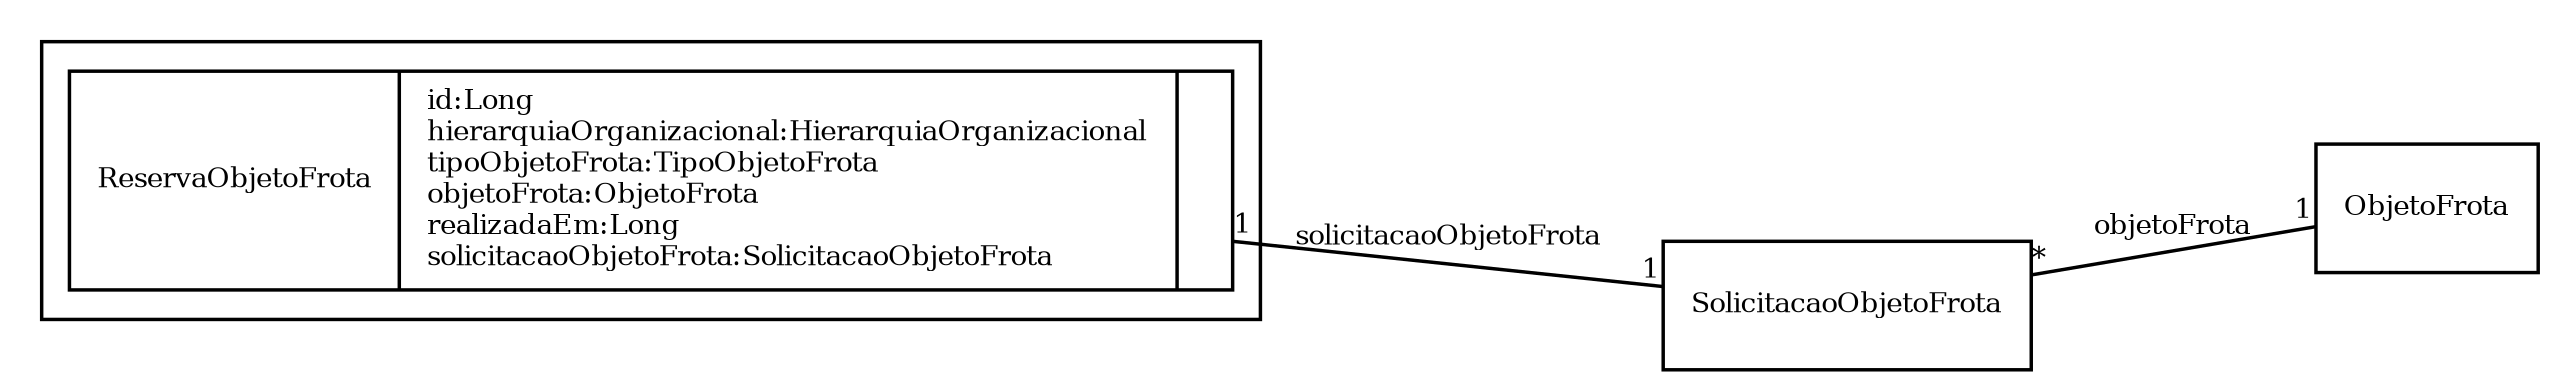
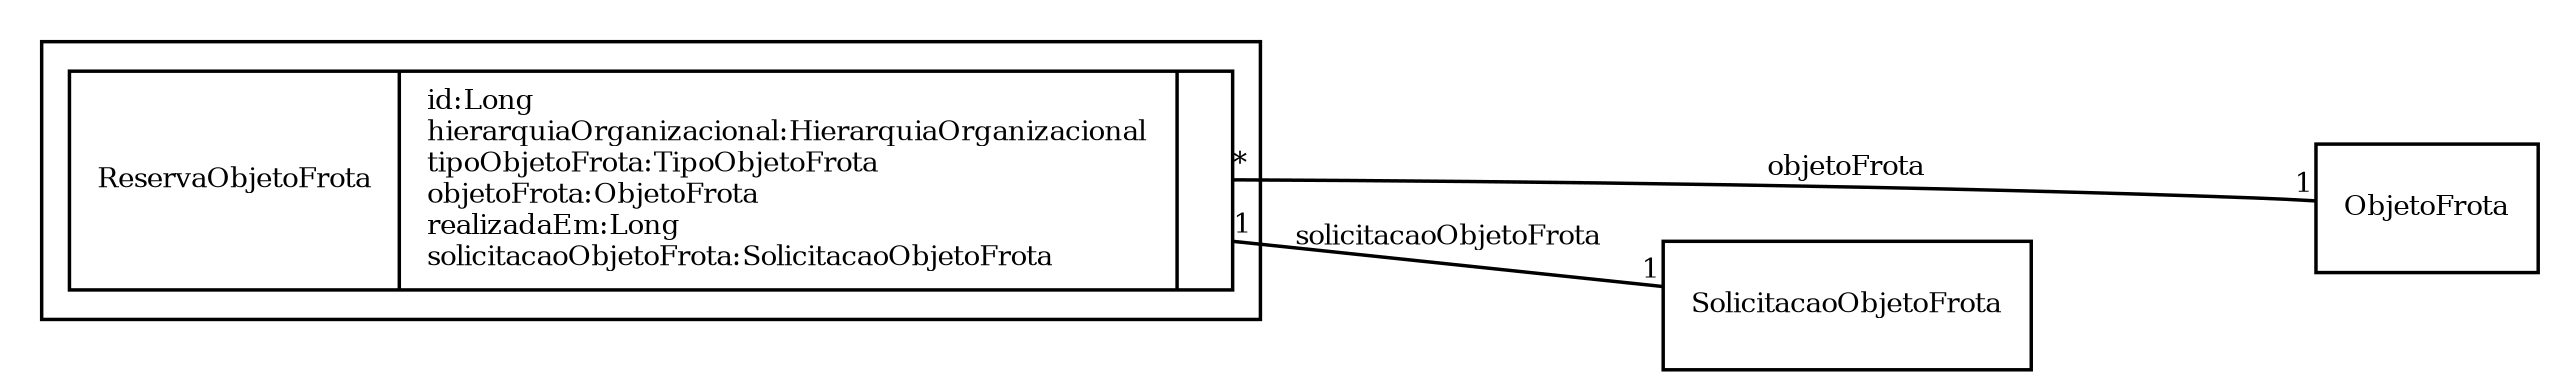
(2174, 251) -> (1774, 186)
